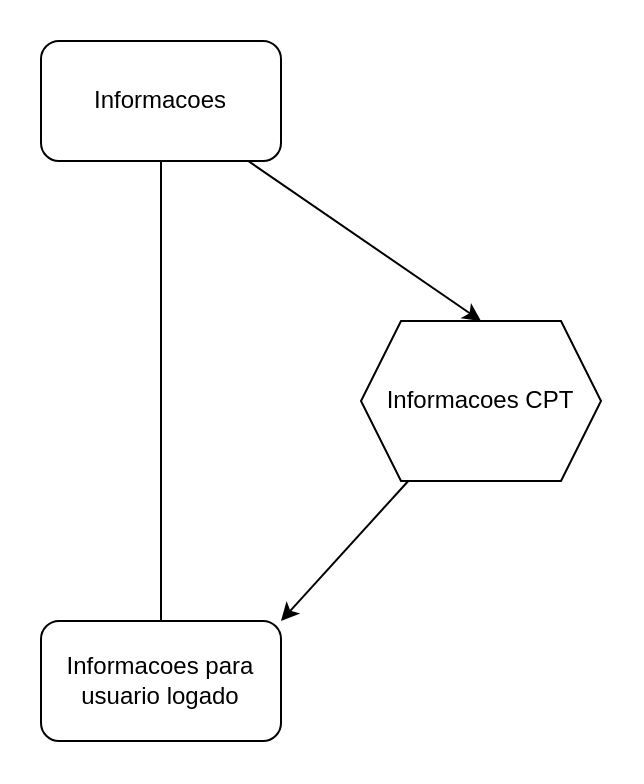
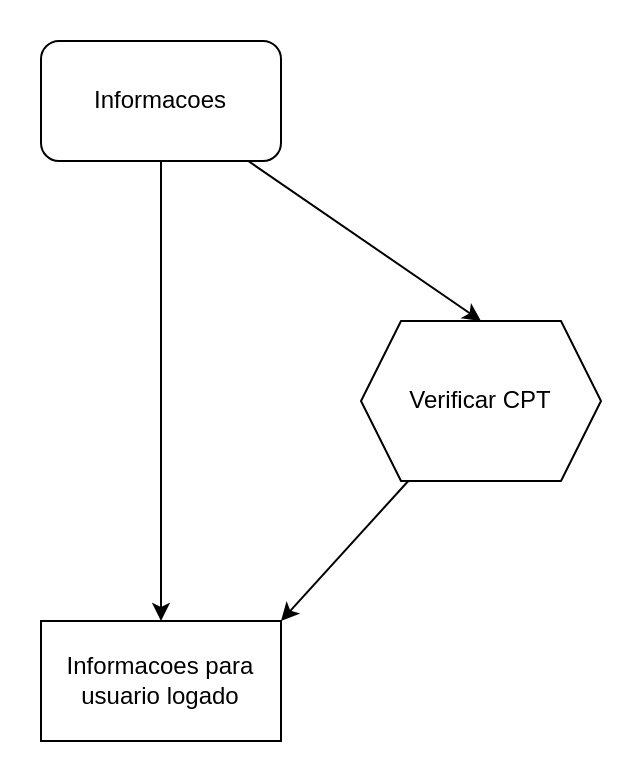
(481, 401) -> (481, 401)
(161, 611) -> (161, 606)
(161, 681) -> (161, 681)
